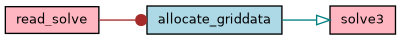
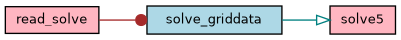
(214, 20) -> (214, 20)
(363, 20) -> (363, 20)
